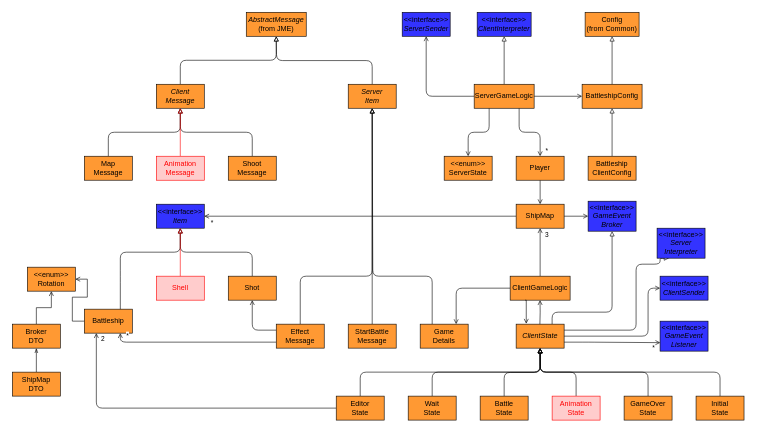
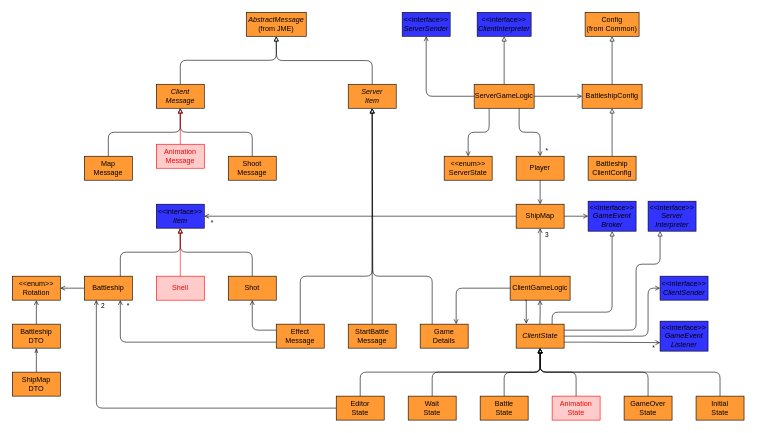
(180, 168) -> (180, 156)
(681, 243) -> (672, 216)
(51, 279) -> (36, 288)
(108, 321) -> (108, 288)
(36, 336) -> (36, 336)
